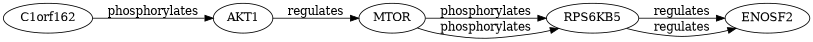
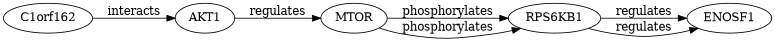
(153, 12) -> (134, 12)
(593, 18) -> (555, 18)
(767, 18) -> (729, 18)
